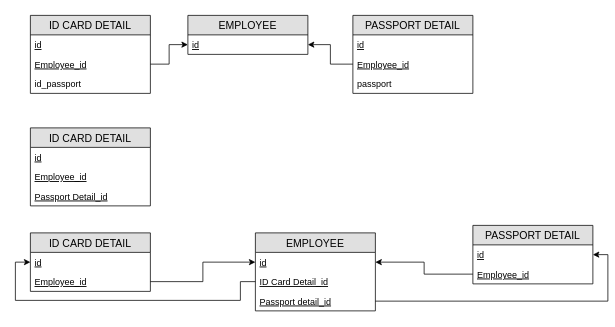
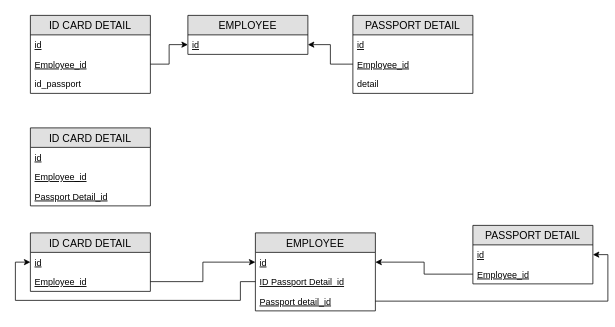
(377, 84) -> (370, 84)
(296, 282) -> (307, 282)
